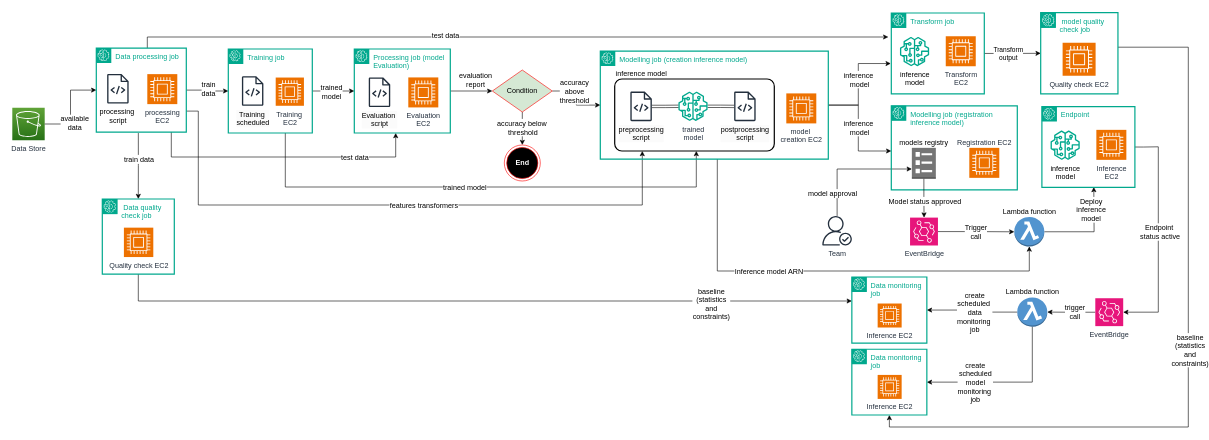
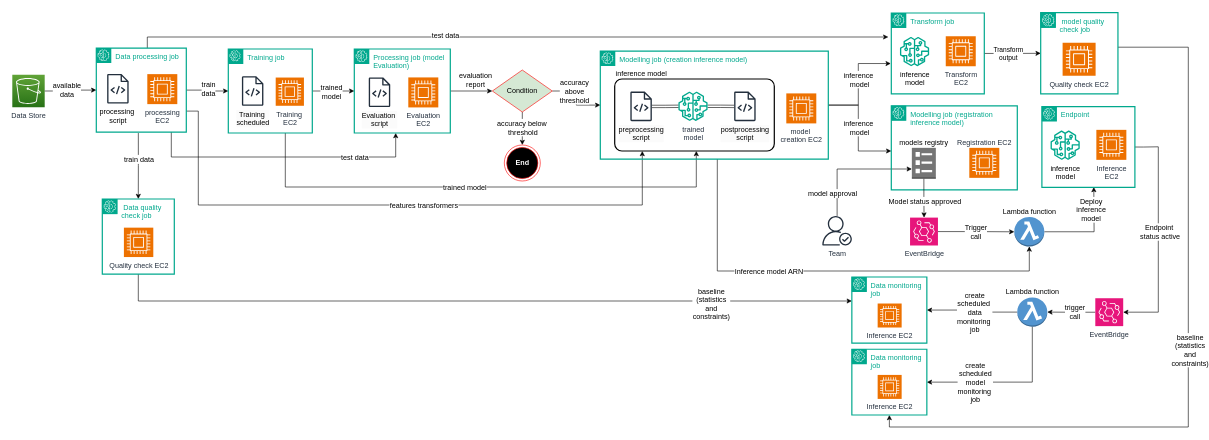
(29, 124) -> (29, 91)
